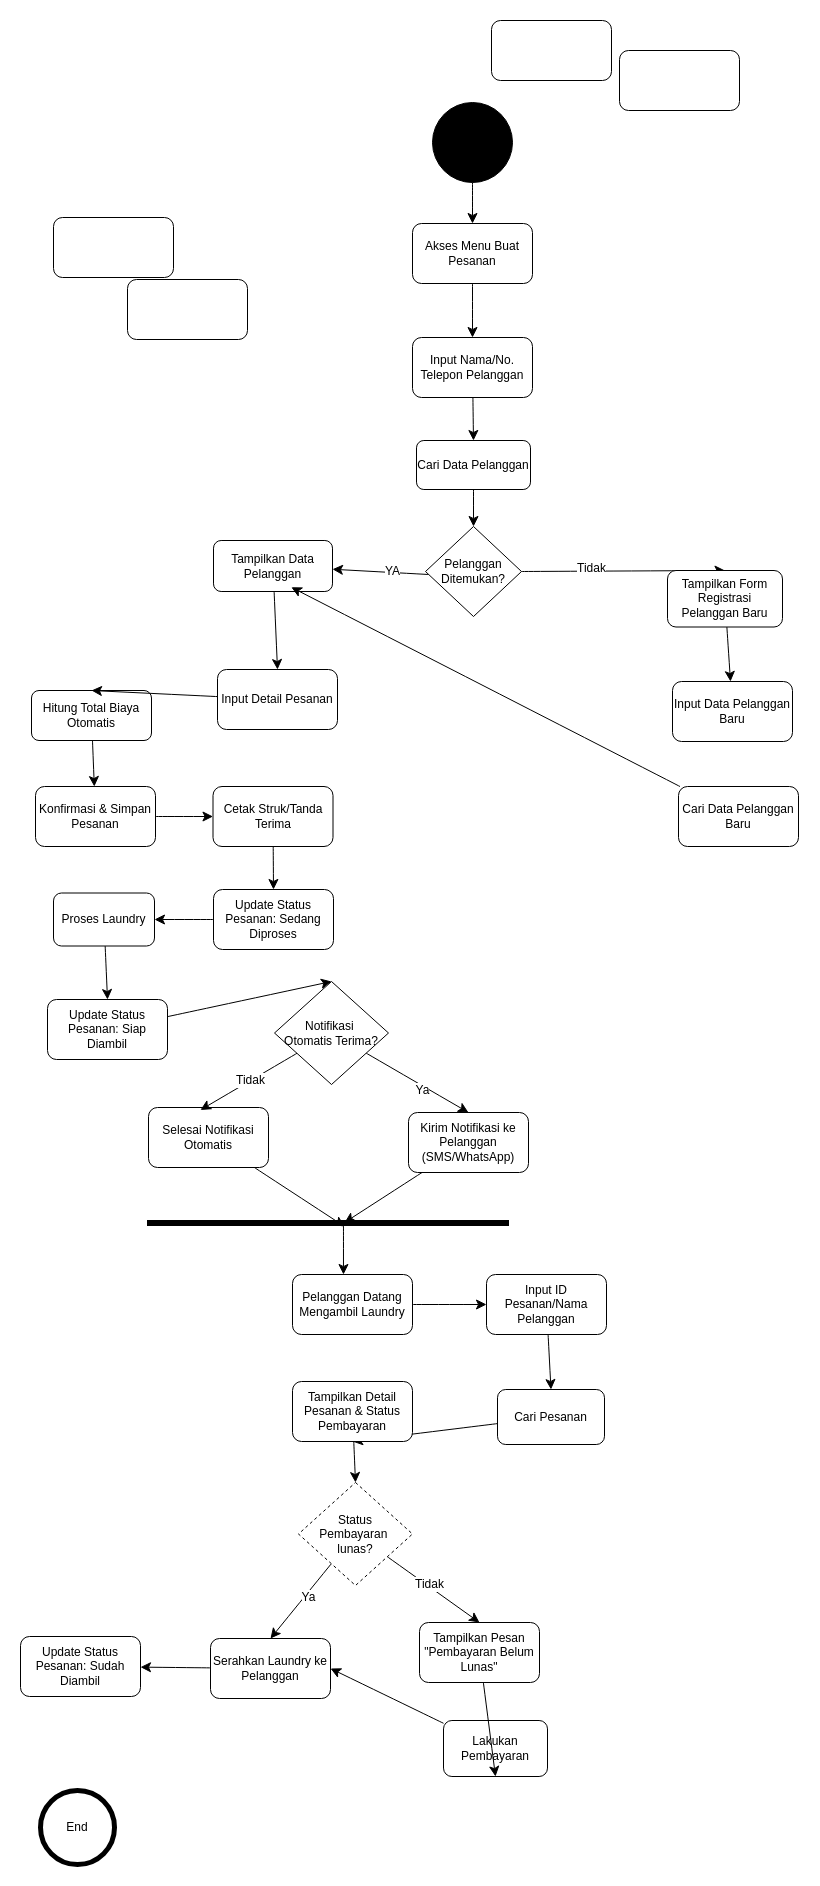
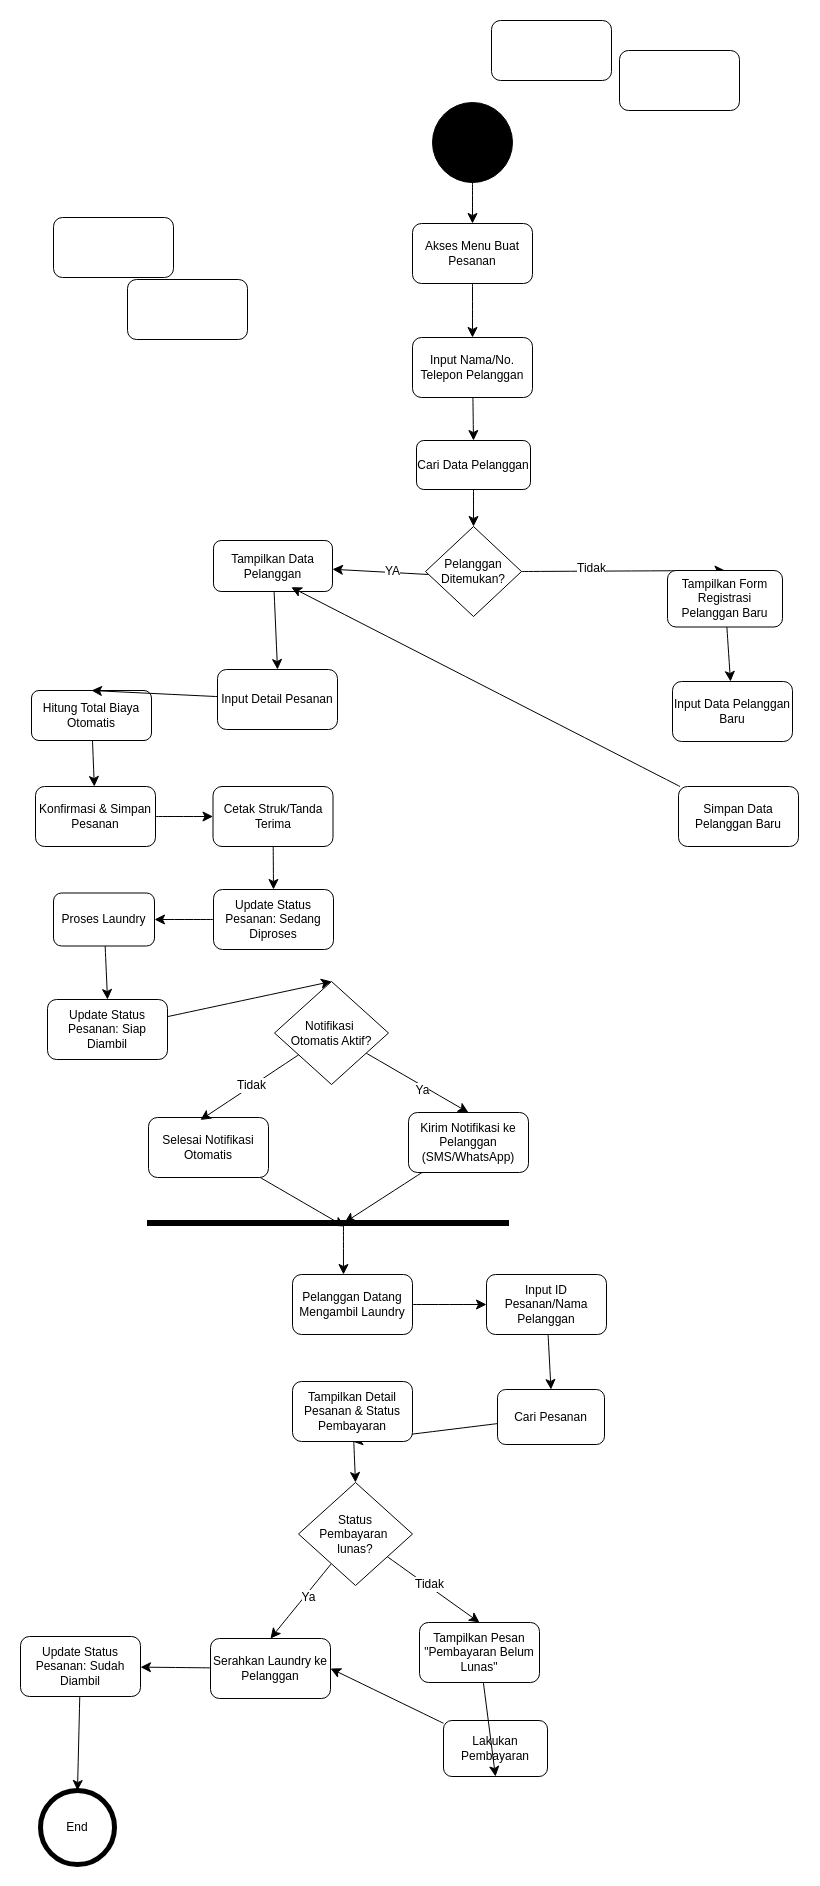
(739, 817) -> (739, 817)
(332, 1034) -> (332, 1034)
(209, 1138) -> (209, 1148)
(356, 1534) -> (356, 1534)
none -> (79, 1740)
